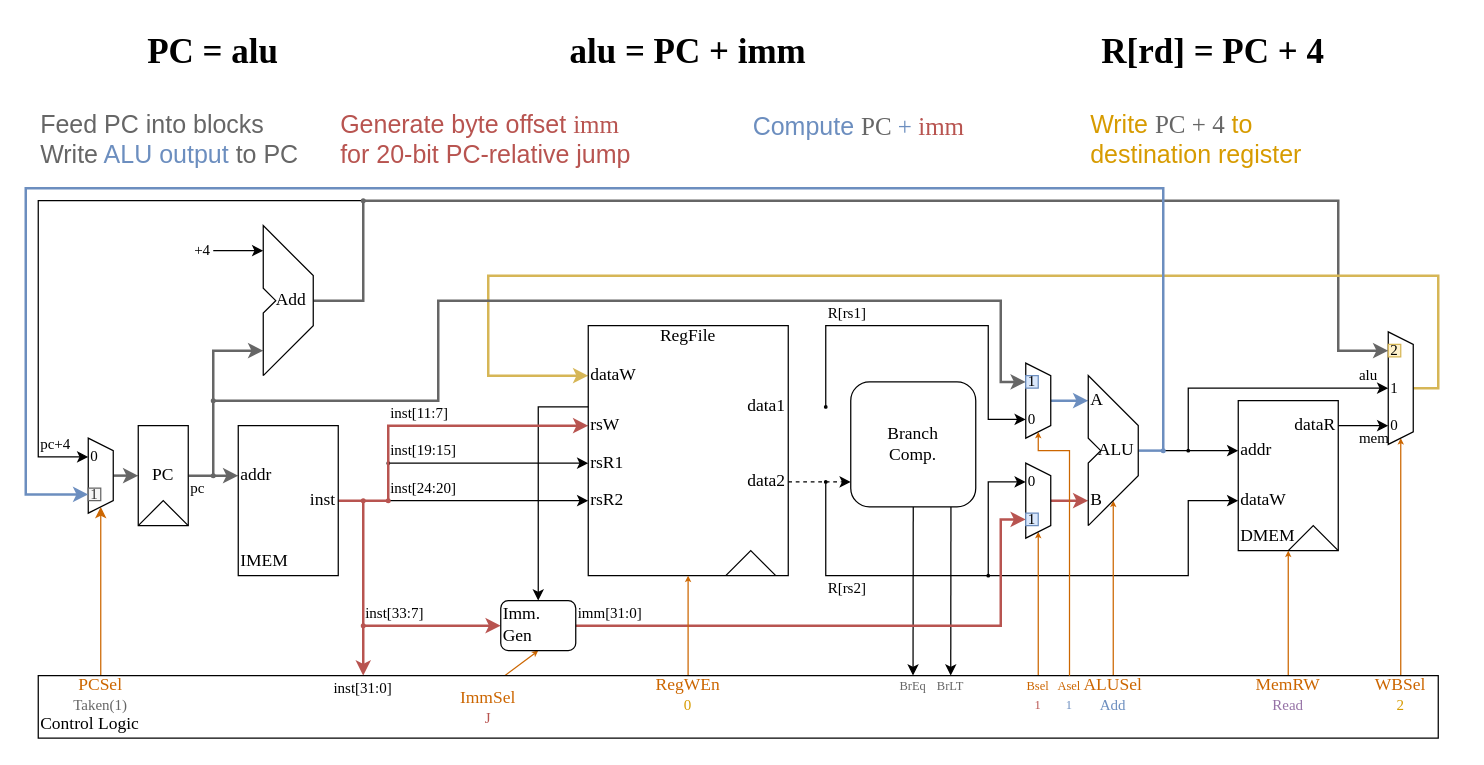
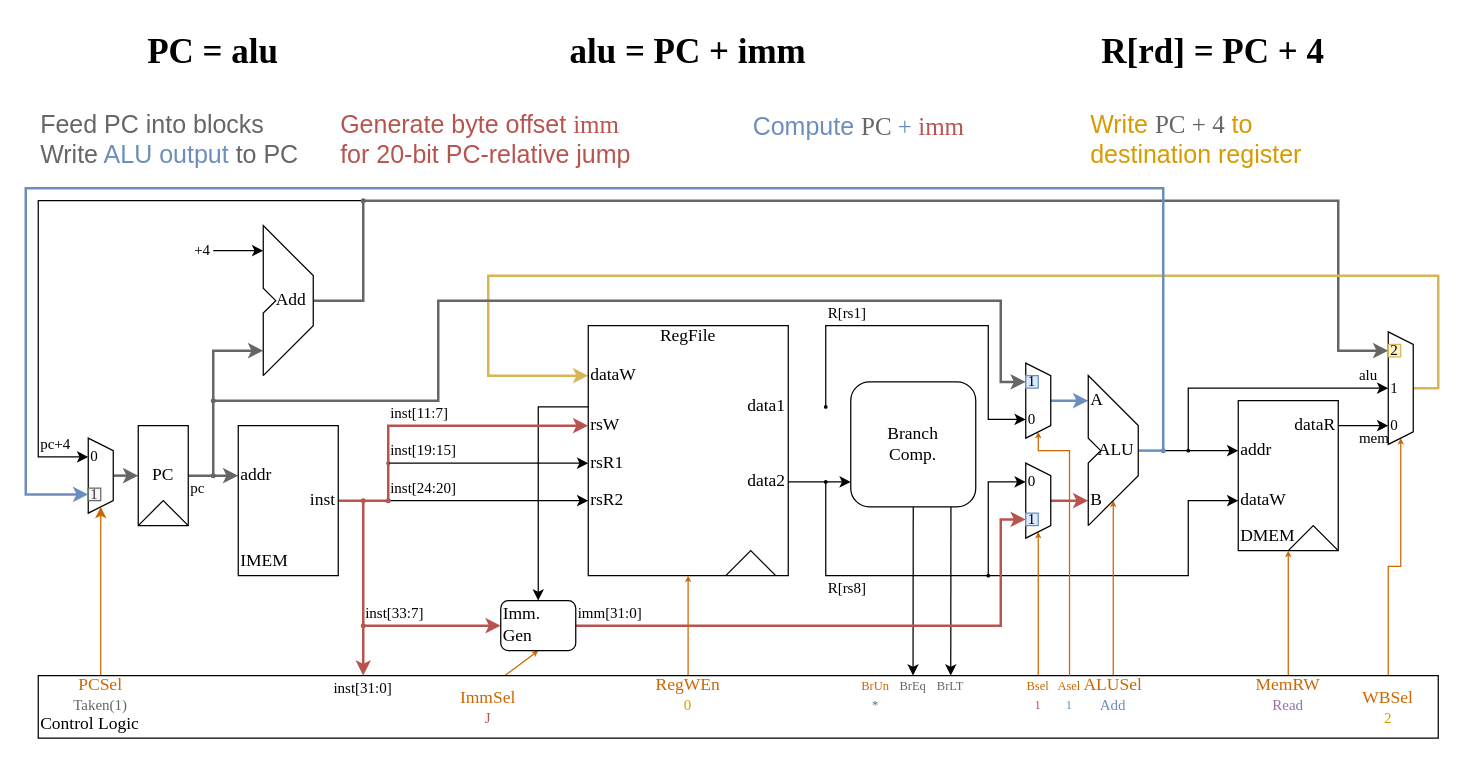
(815, 482) -> (815, 482)
(852, 588) -> (852, 588)
none -> (876, 694)
(1401, 694) -> (1388, 707)
